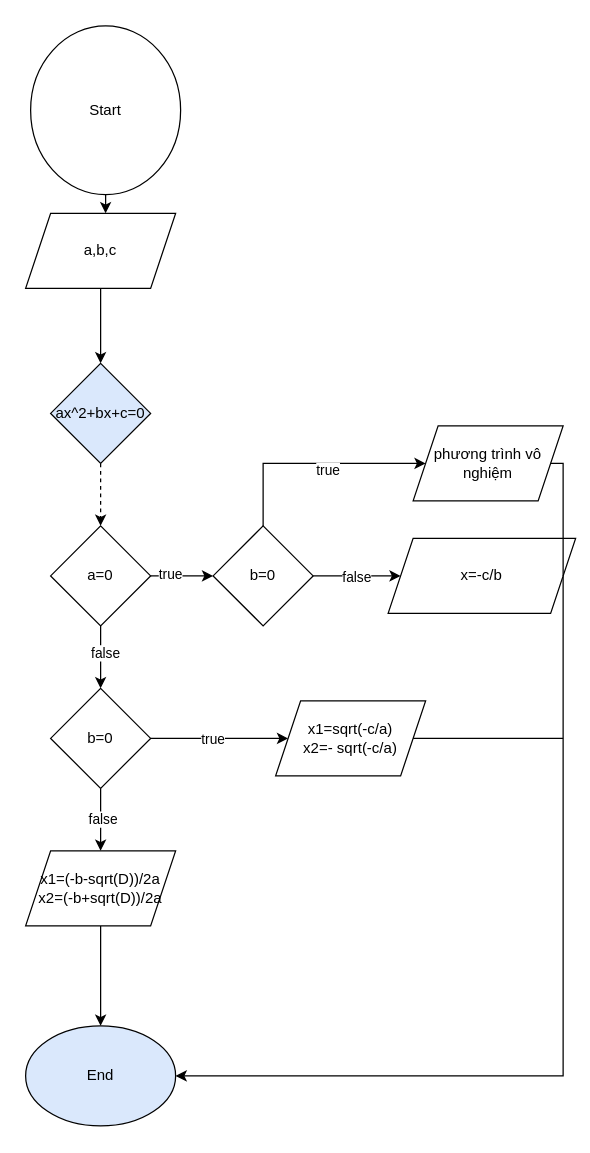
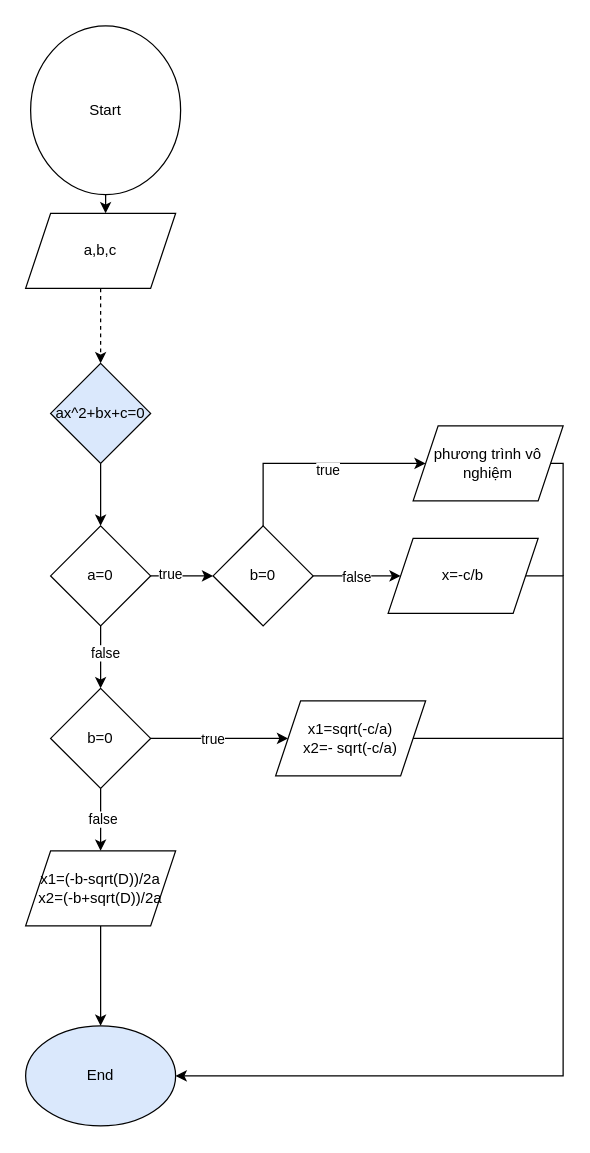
(101, 322) -> (101, 322)
(101, 490) -> (101, 490)
(482, 576) -> (463, 576)
